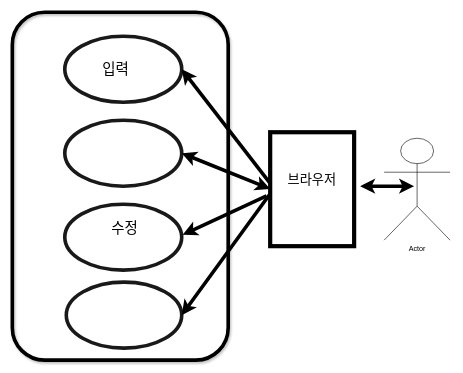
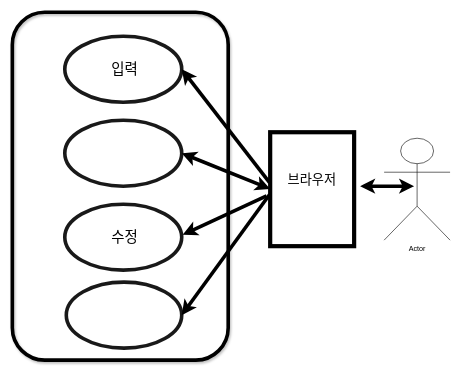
(116, 69) -> (125, 69)
(125, 228) -> (125, 237)
